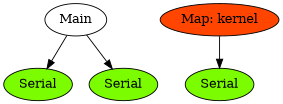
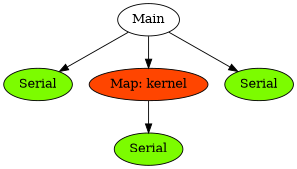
none -> (149, 48)
